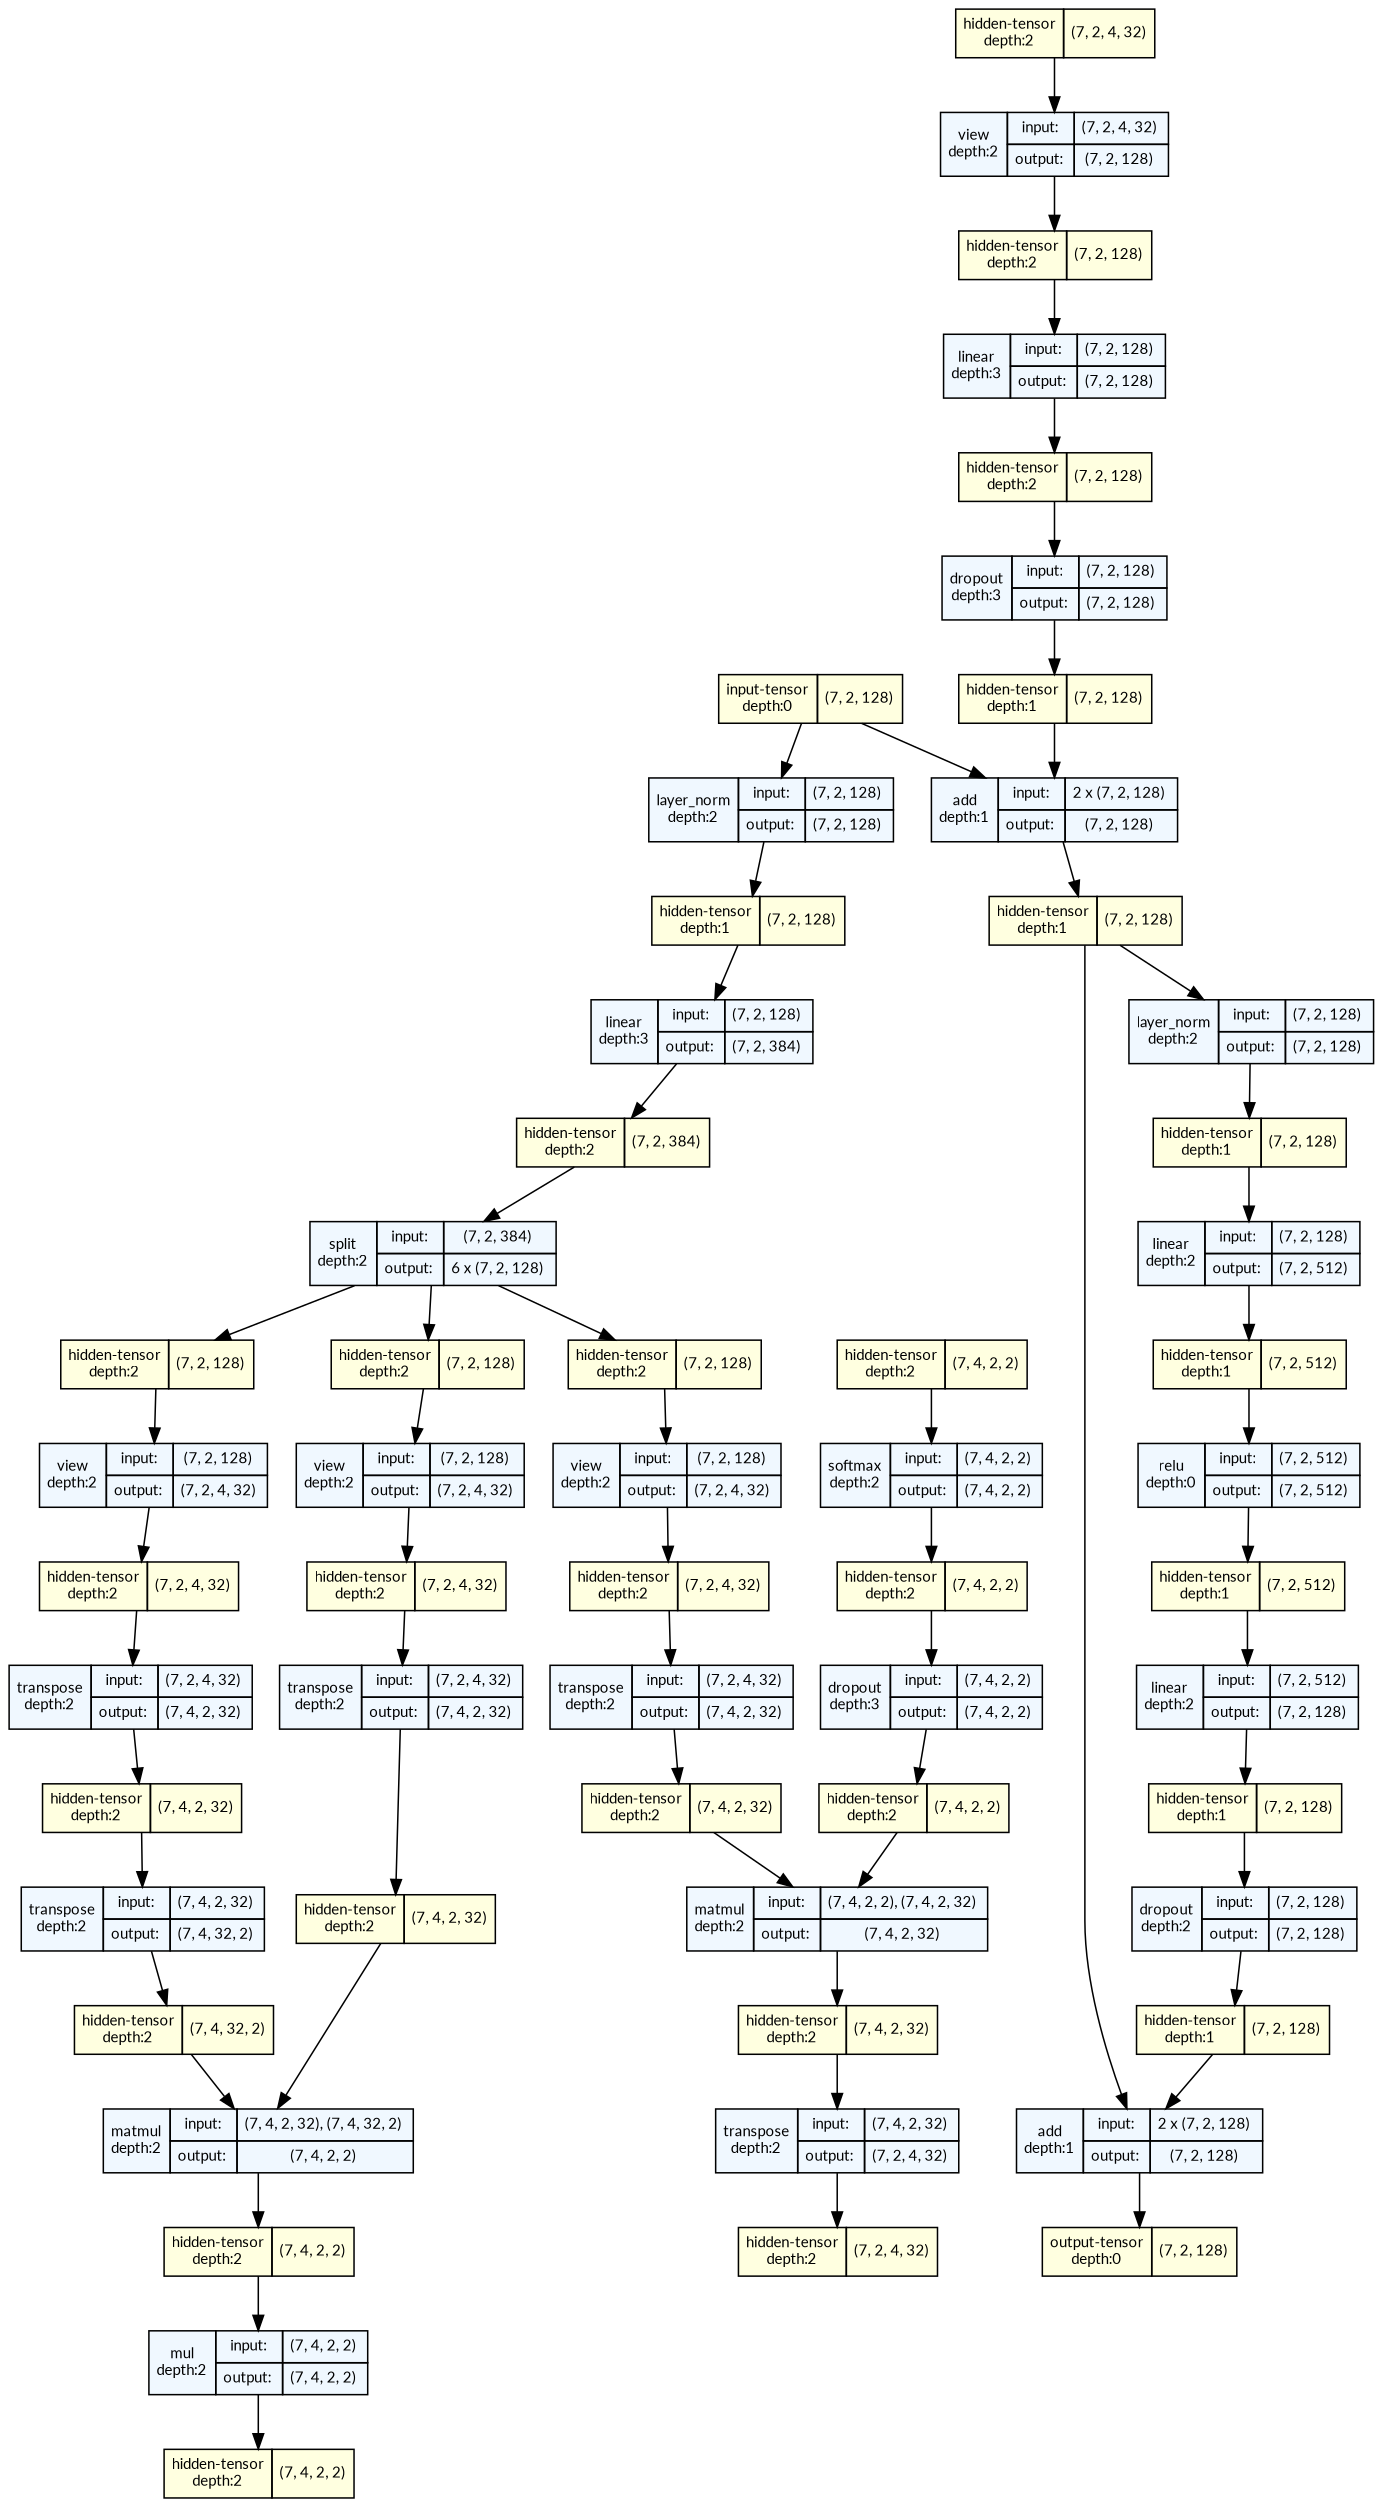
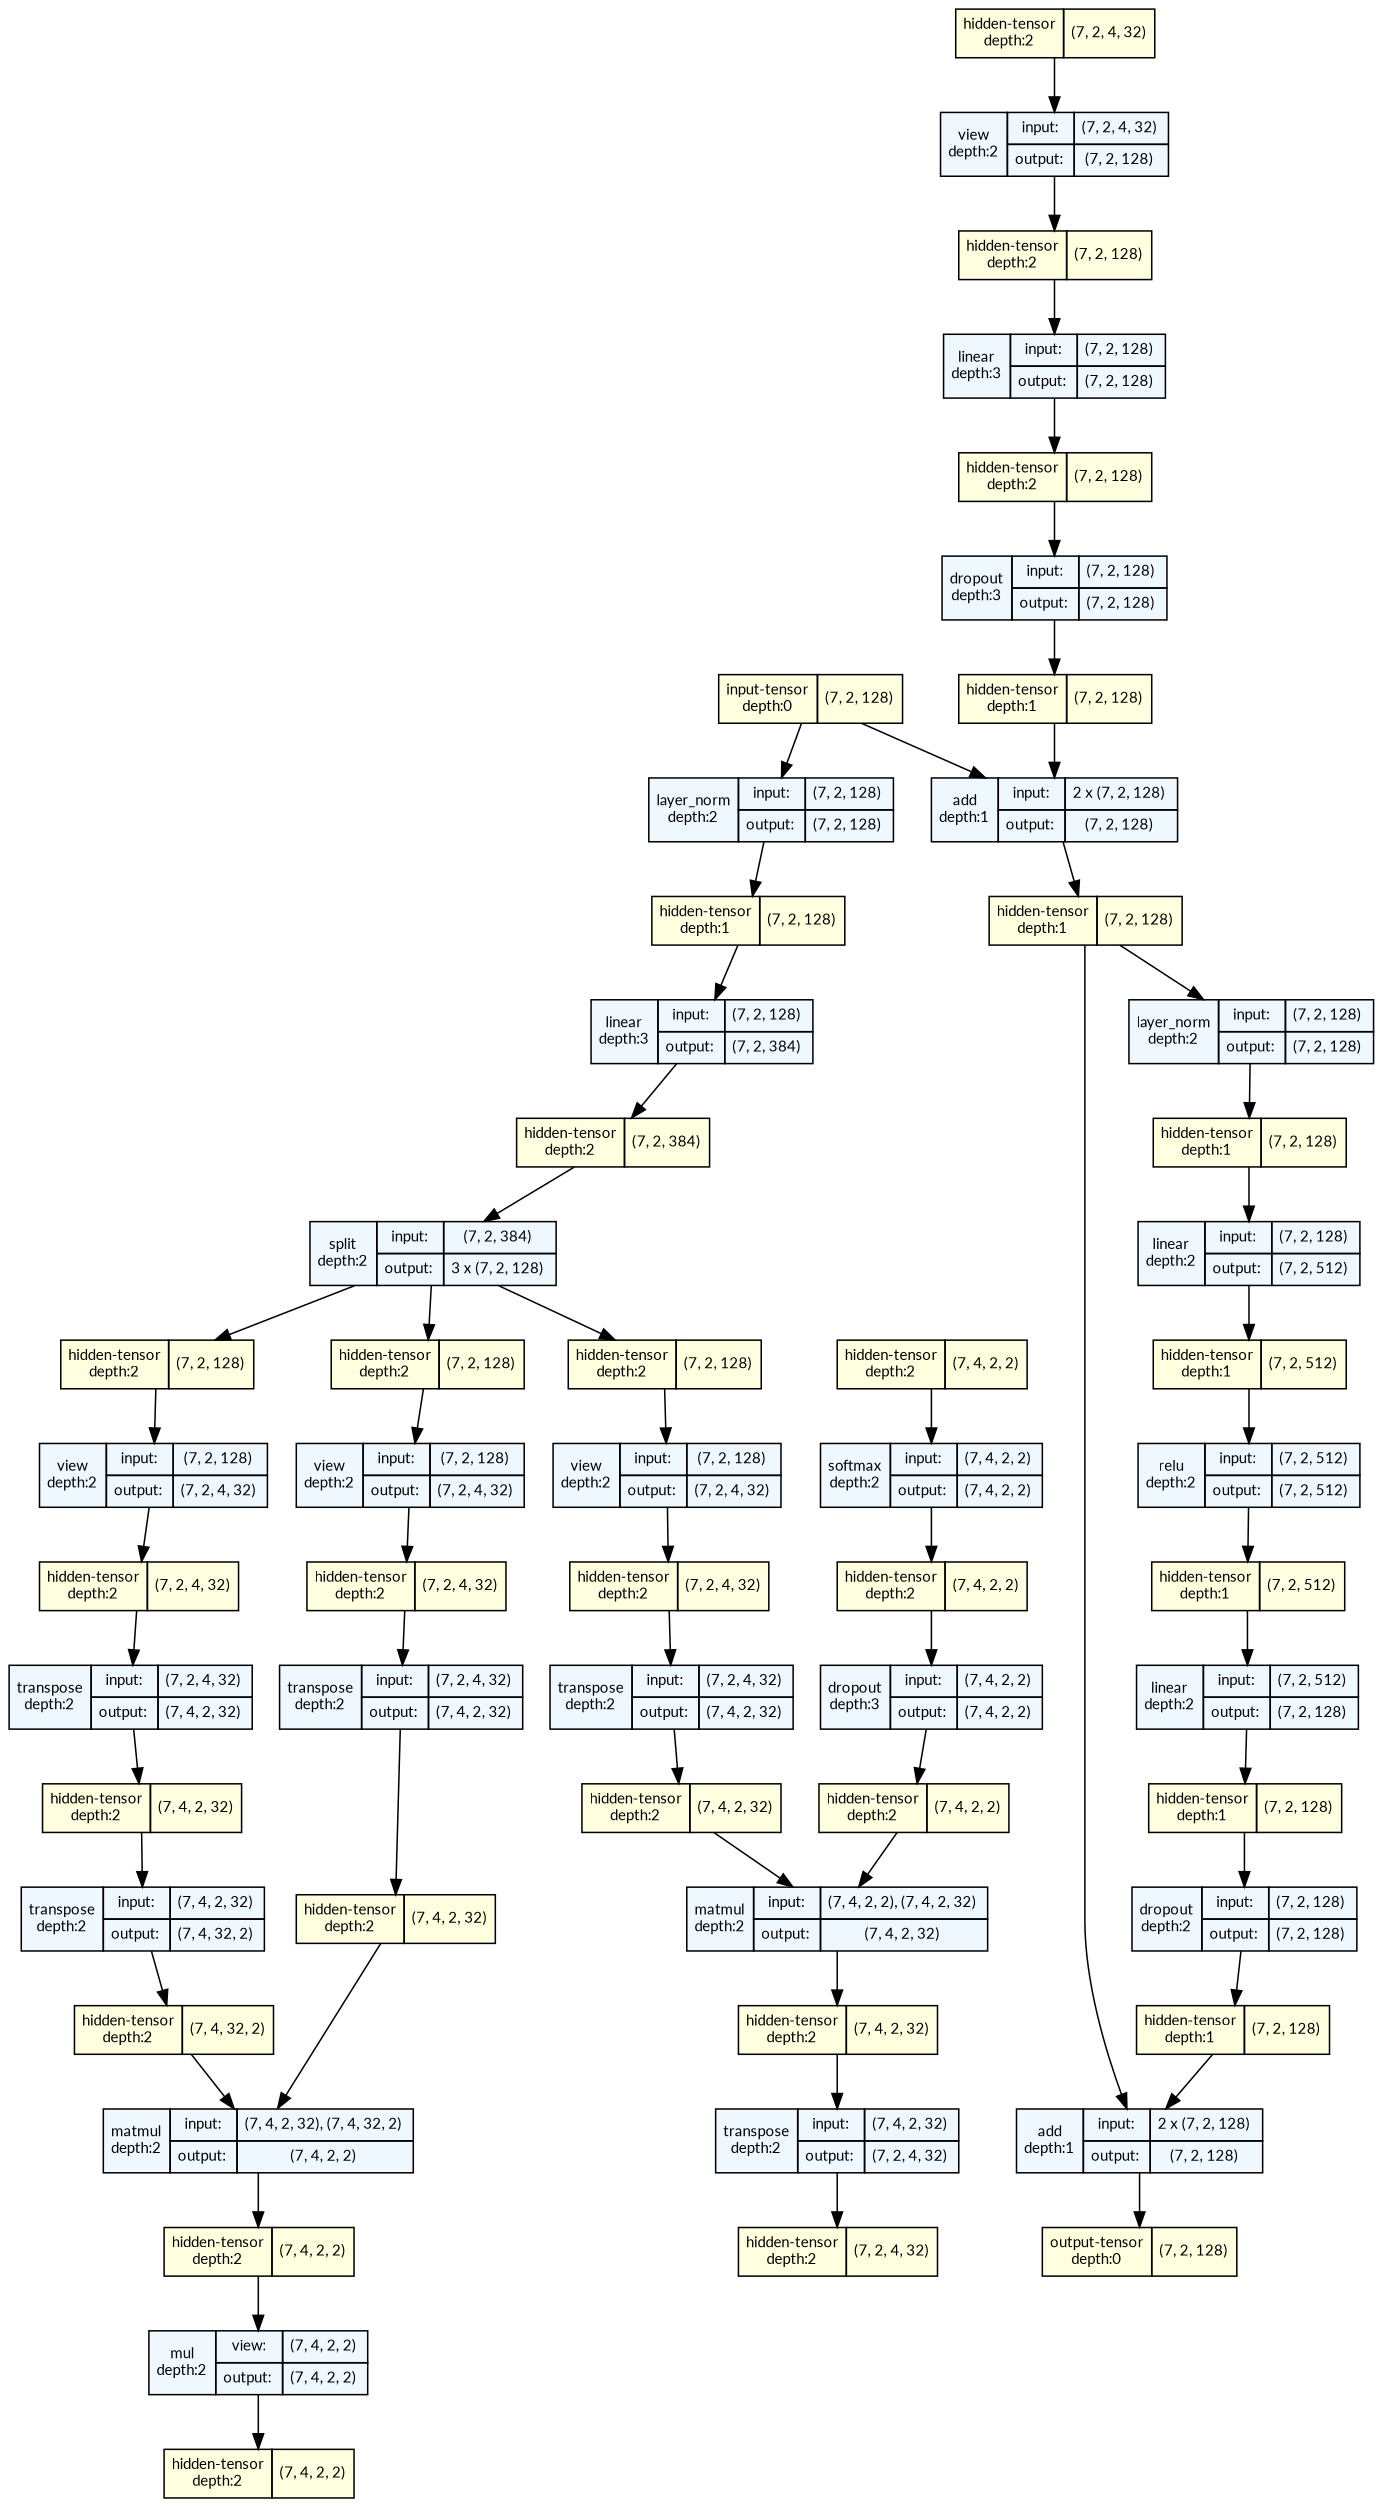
(500, 1269) -> (500, 1269)
(1171, 1483) -> (1171, 1483)
(249, 2346) -> (249, 2346)
